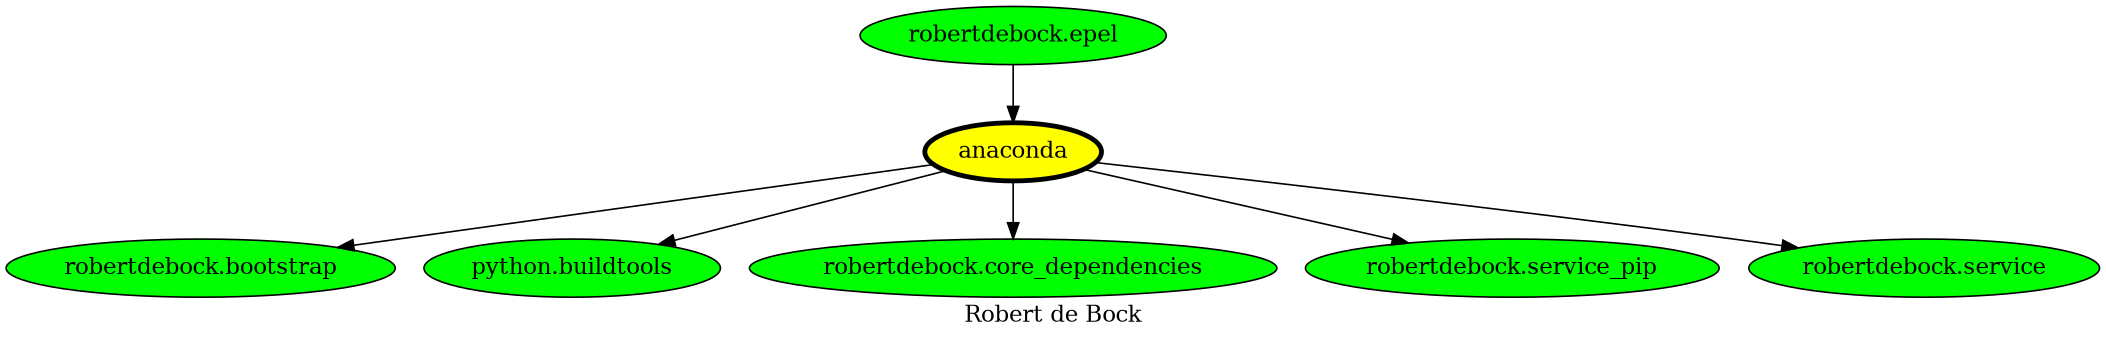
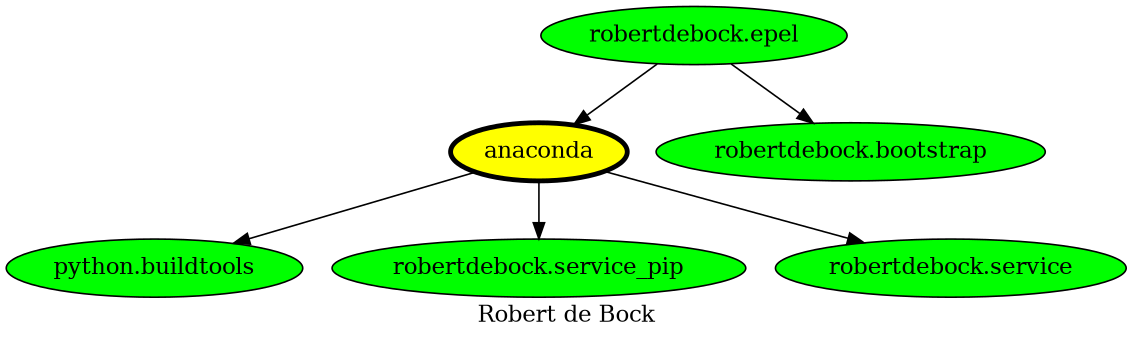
(644, 205) -> (765, 89)
(1013, 268) -> none
